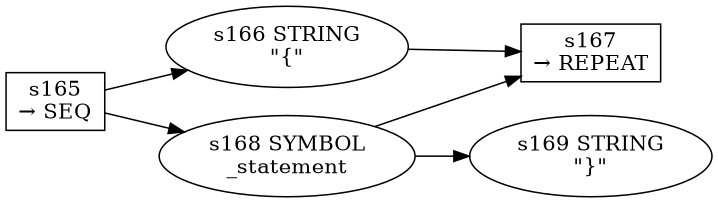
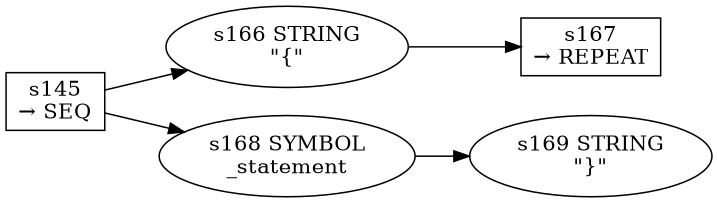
(55, 102) -> (55, 102)
(441, 104) -> none
